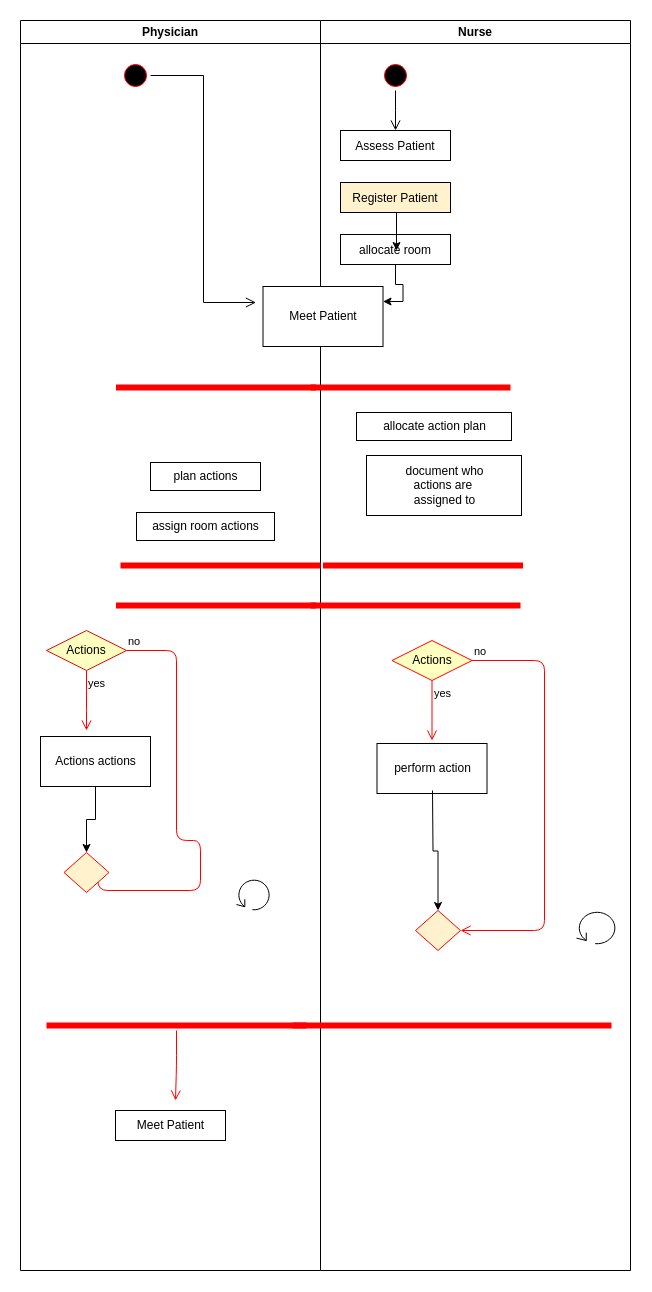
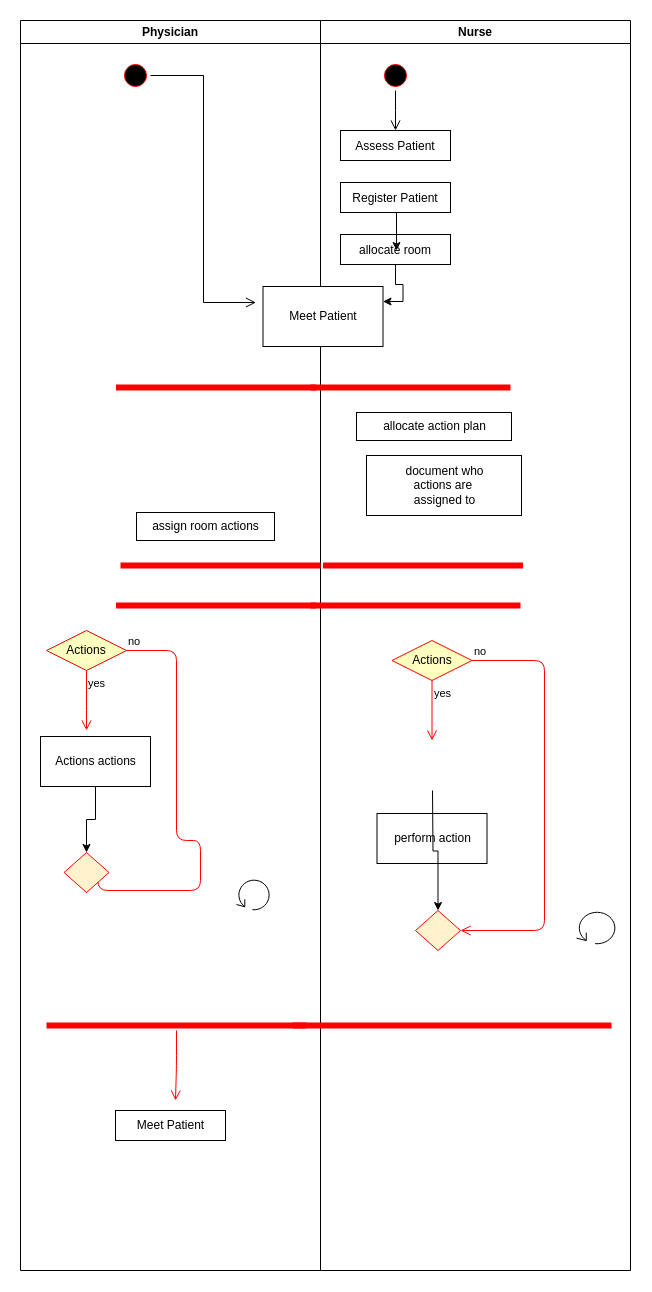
(396, 198) -> (396, 198)
(206, 477) -> none
(432, 769) -> (432, 839)
